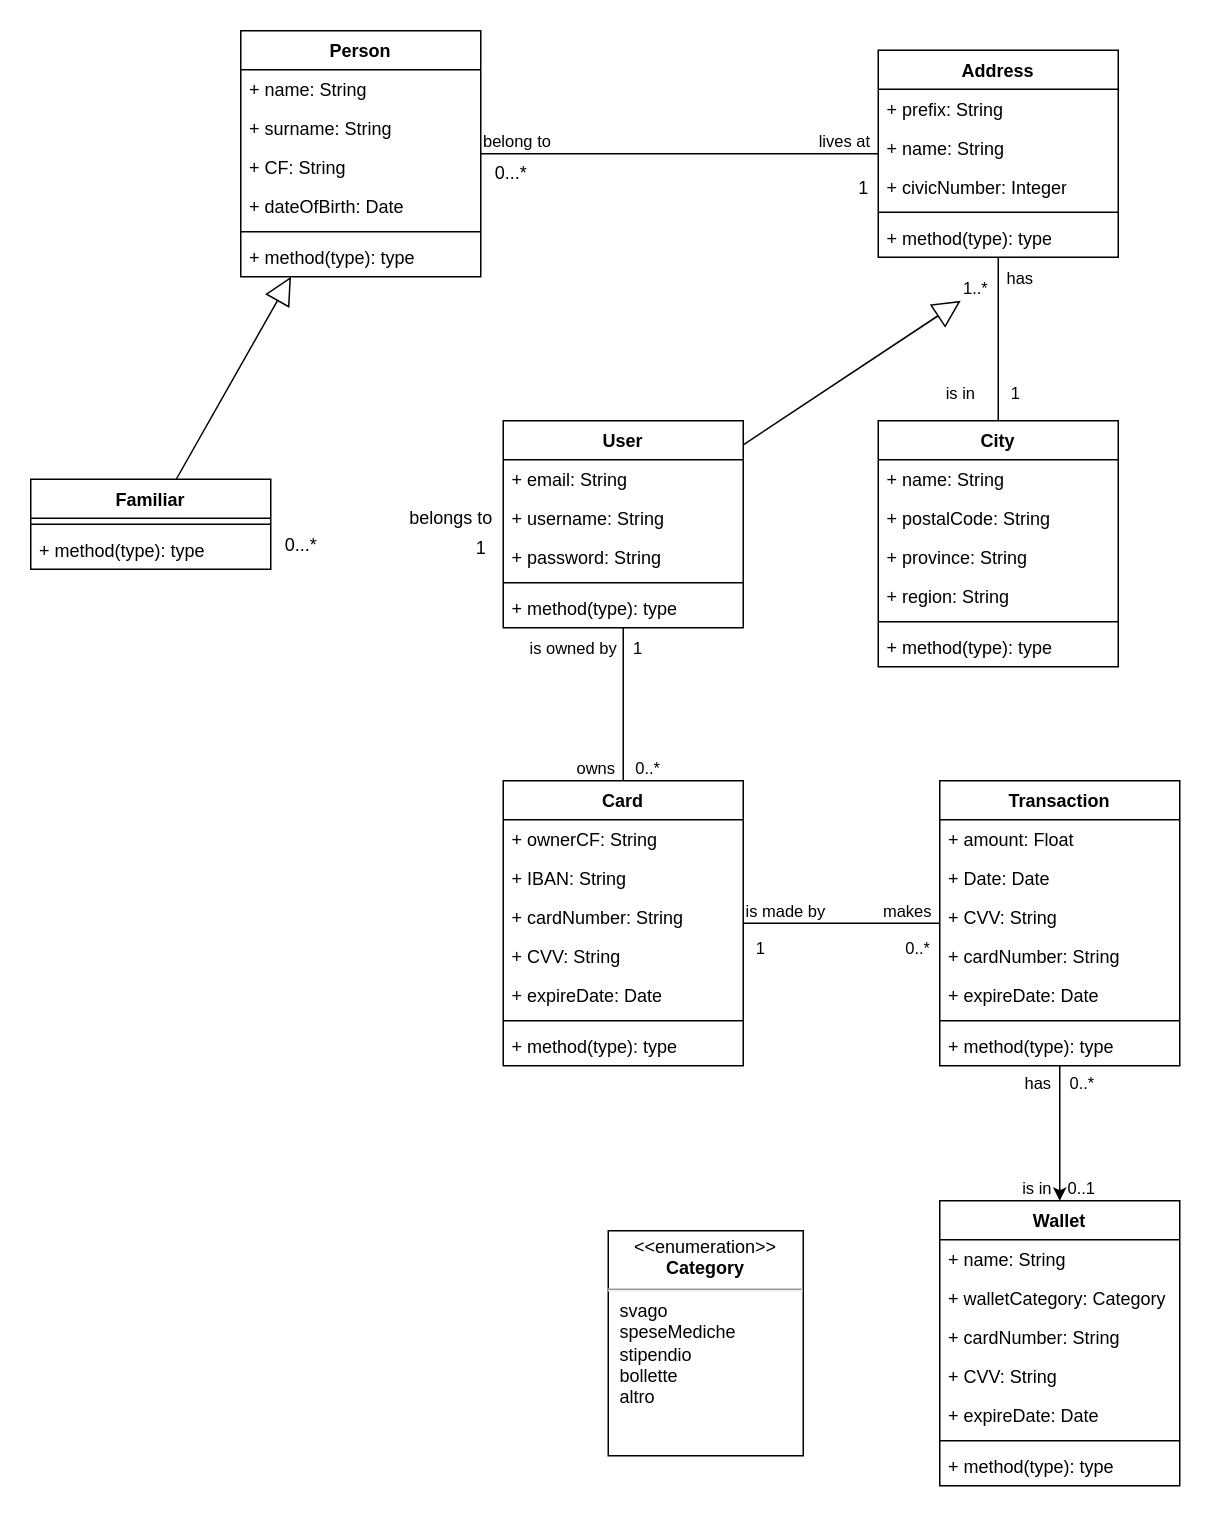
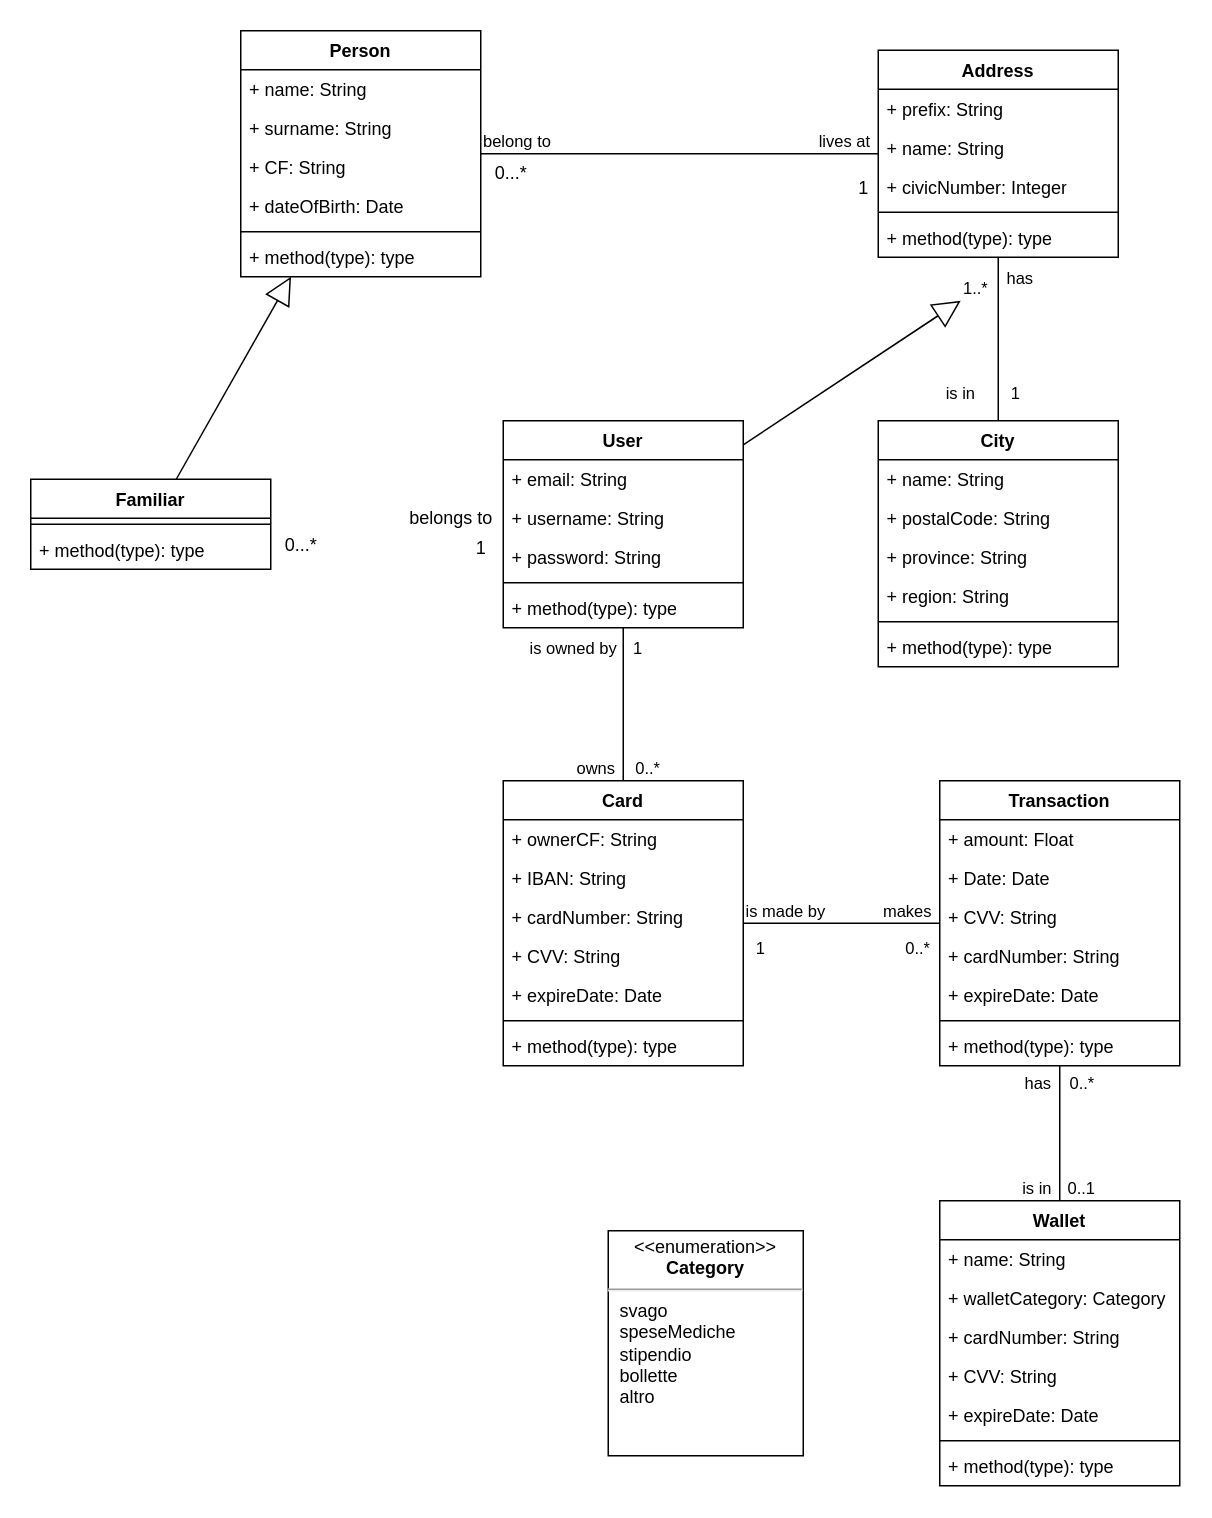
(1060, 1189) -> (1060, 1193)
